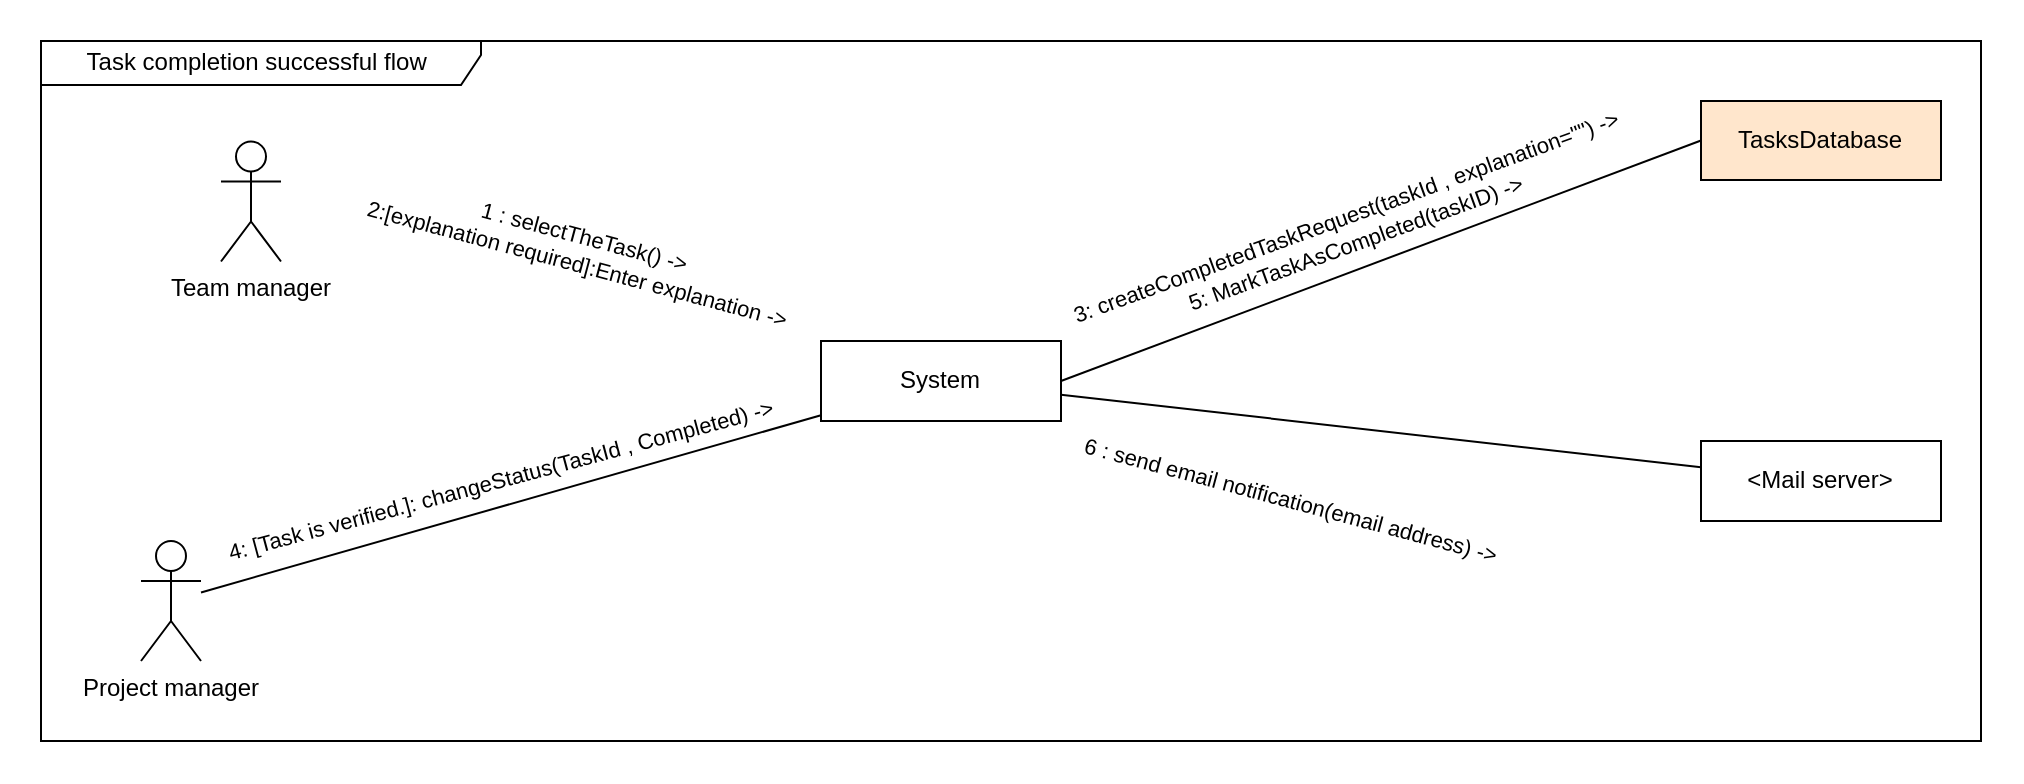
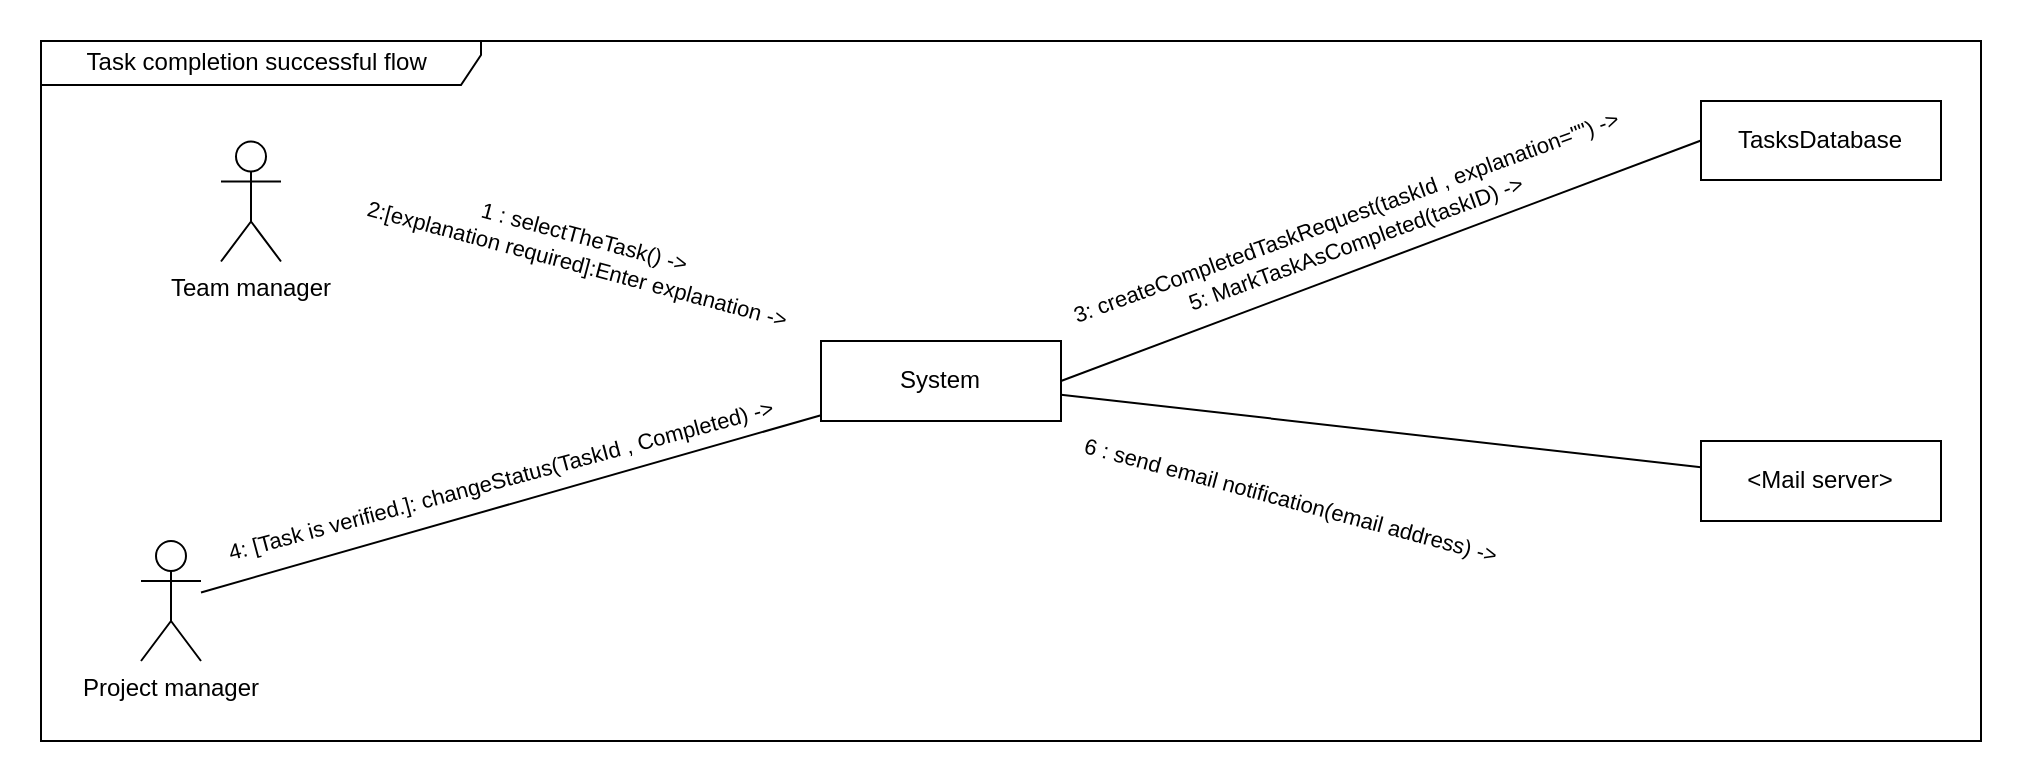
(1821, 141) -> (1821, 141)
